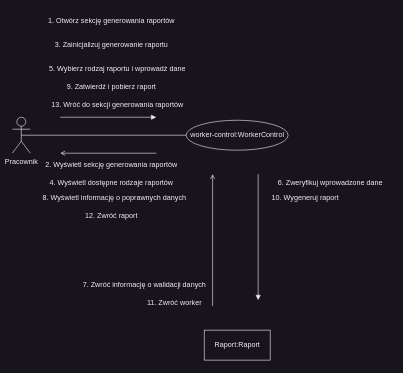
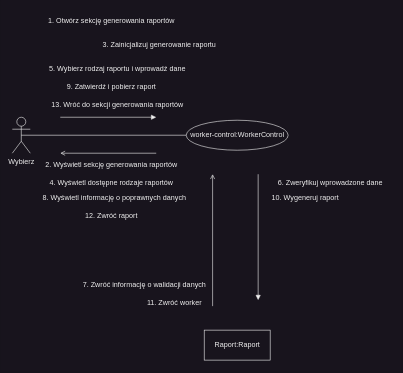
(111, 45) -> (159, 45)
(22, 162) -> (22, 162)
